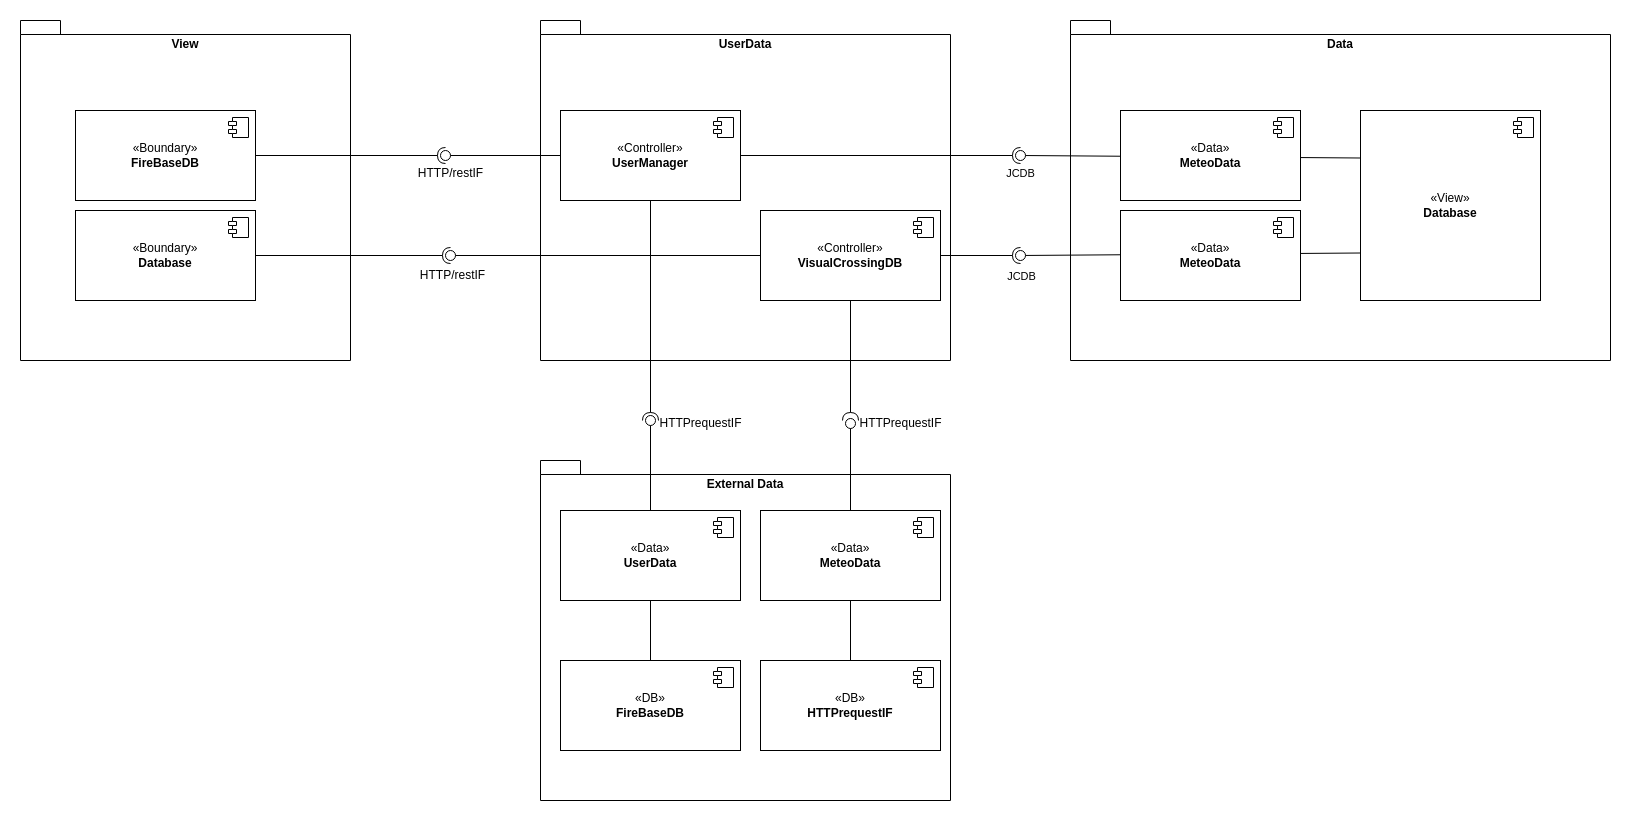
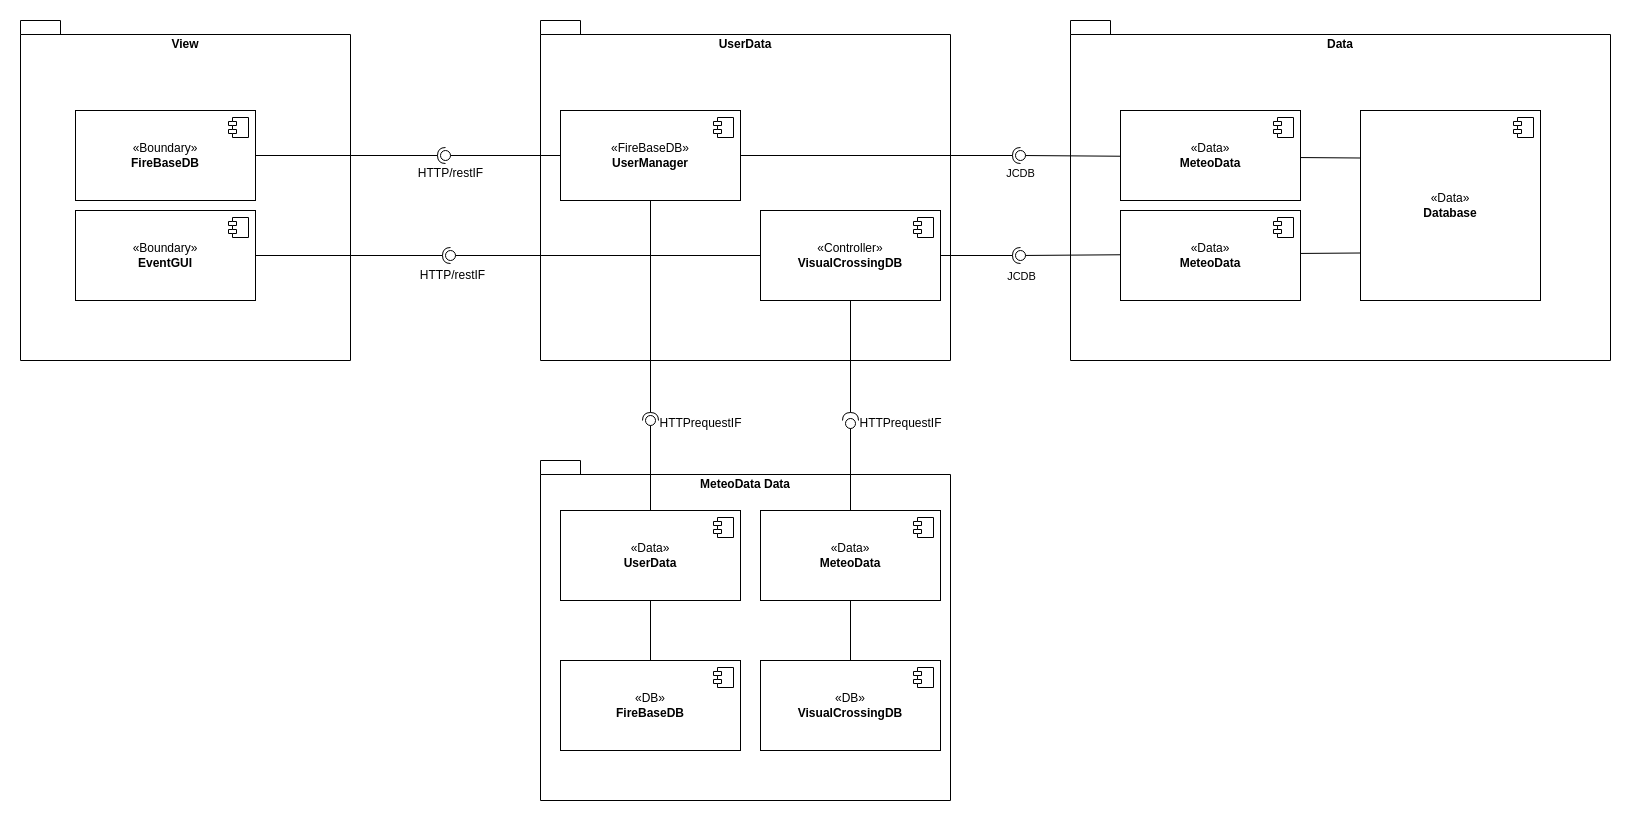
(651, 156) -> (651, 156)
(1451, 206) -> (1451, 206)
(166, 256) -> (166, 256)
(746, 485) -> (746, 485)
(851, 706) -> (851, 706)
